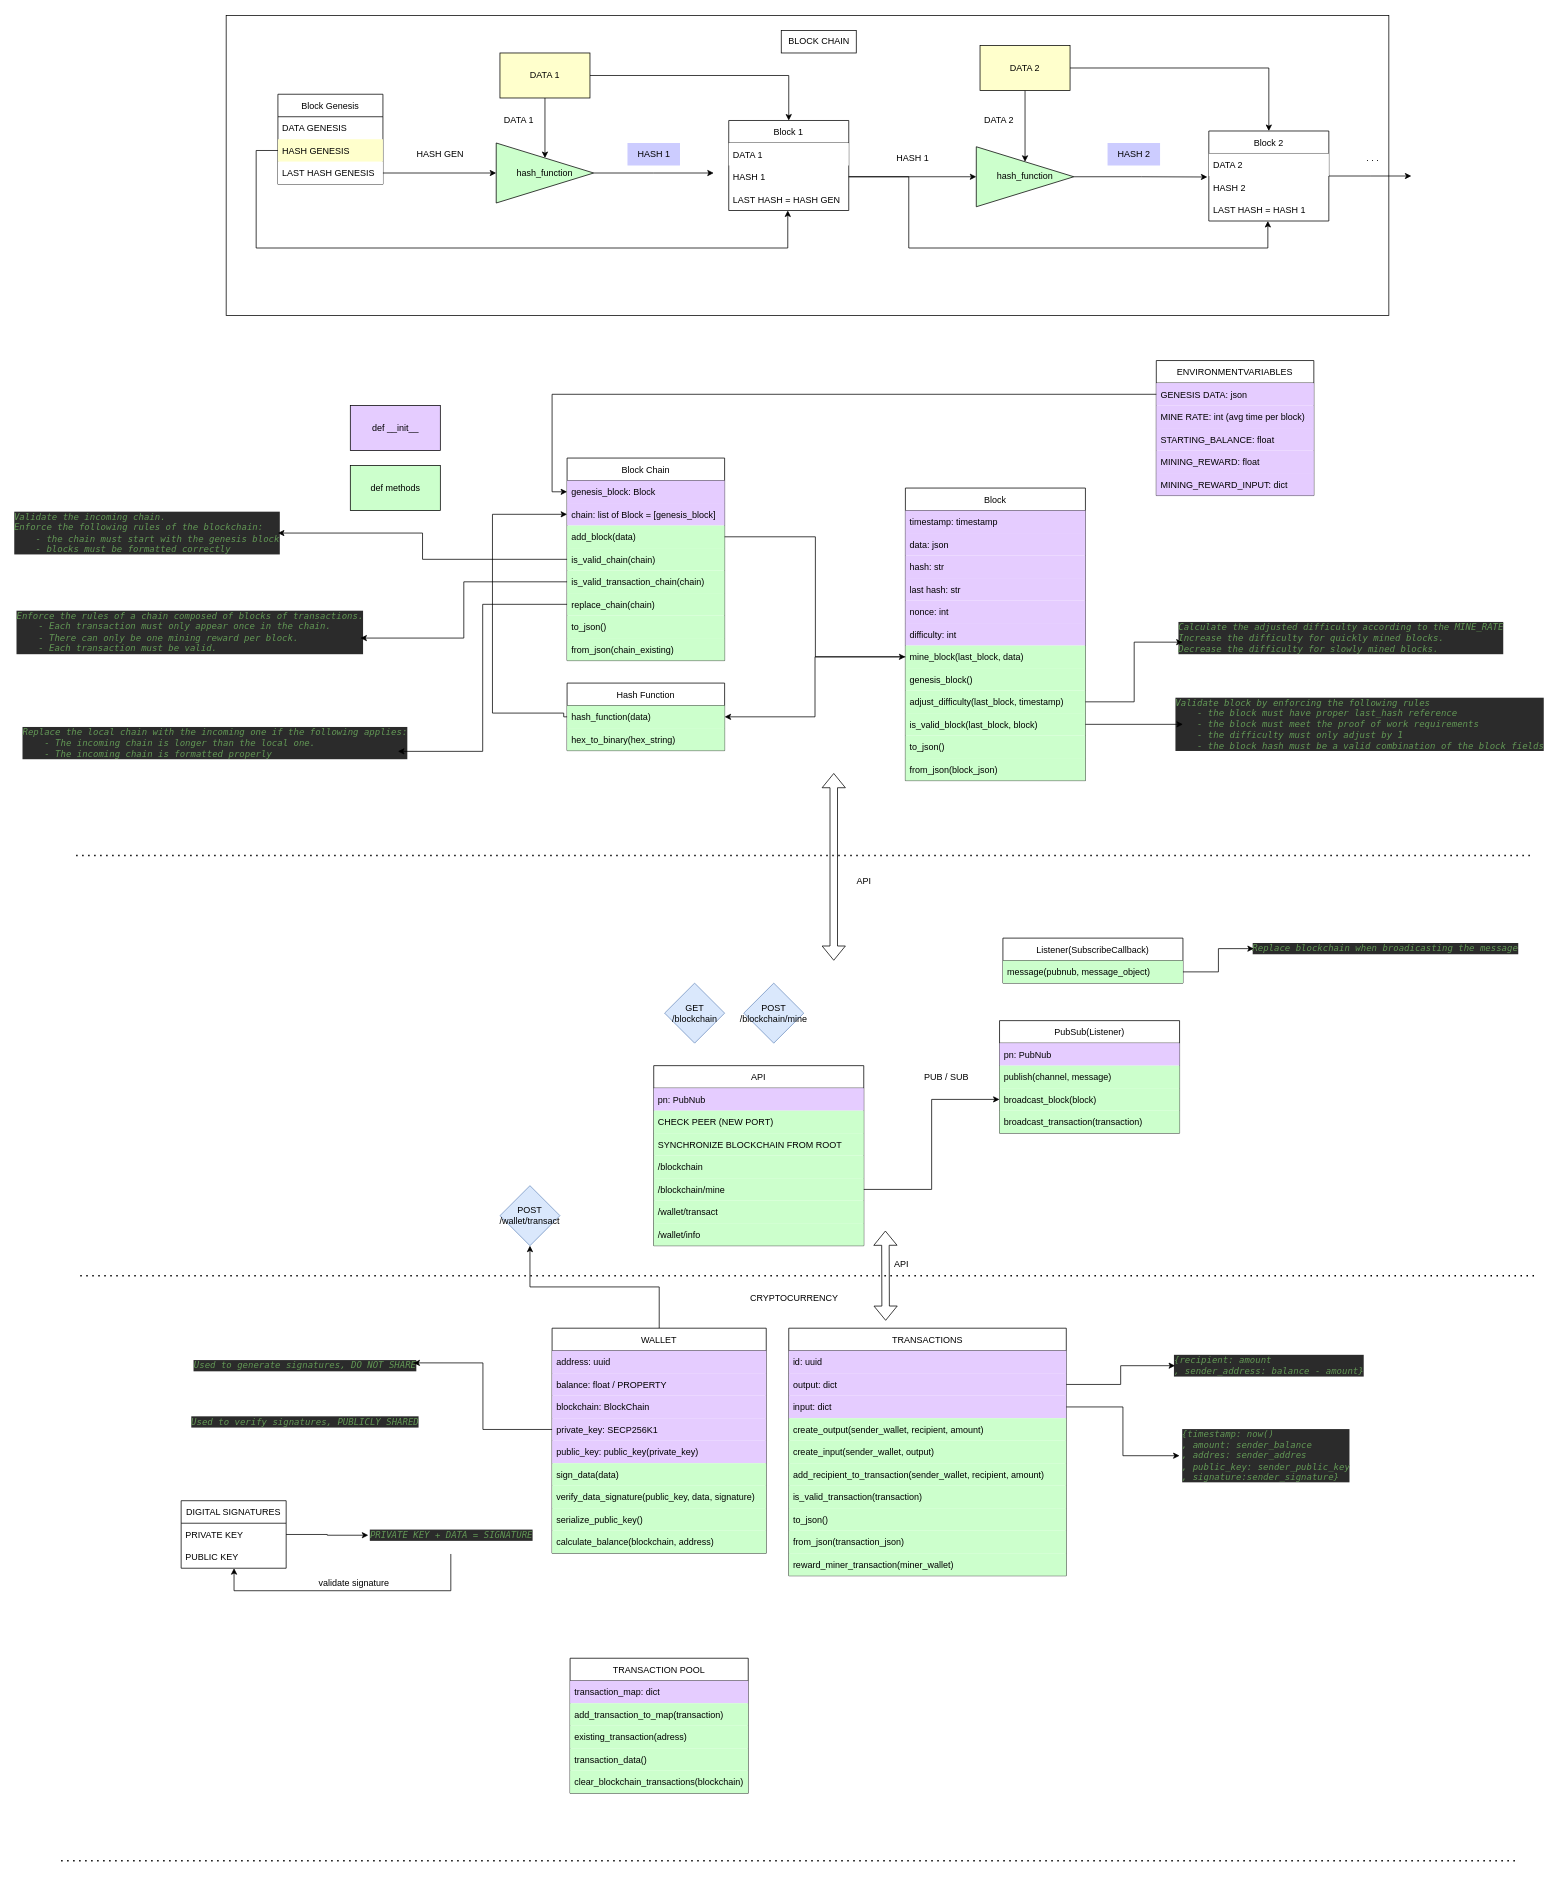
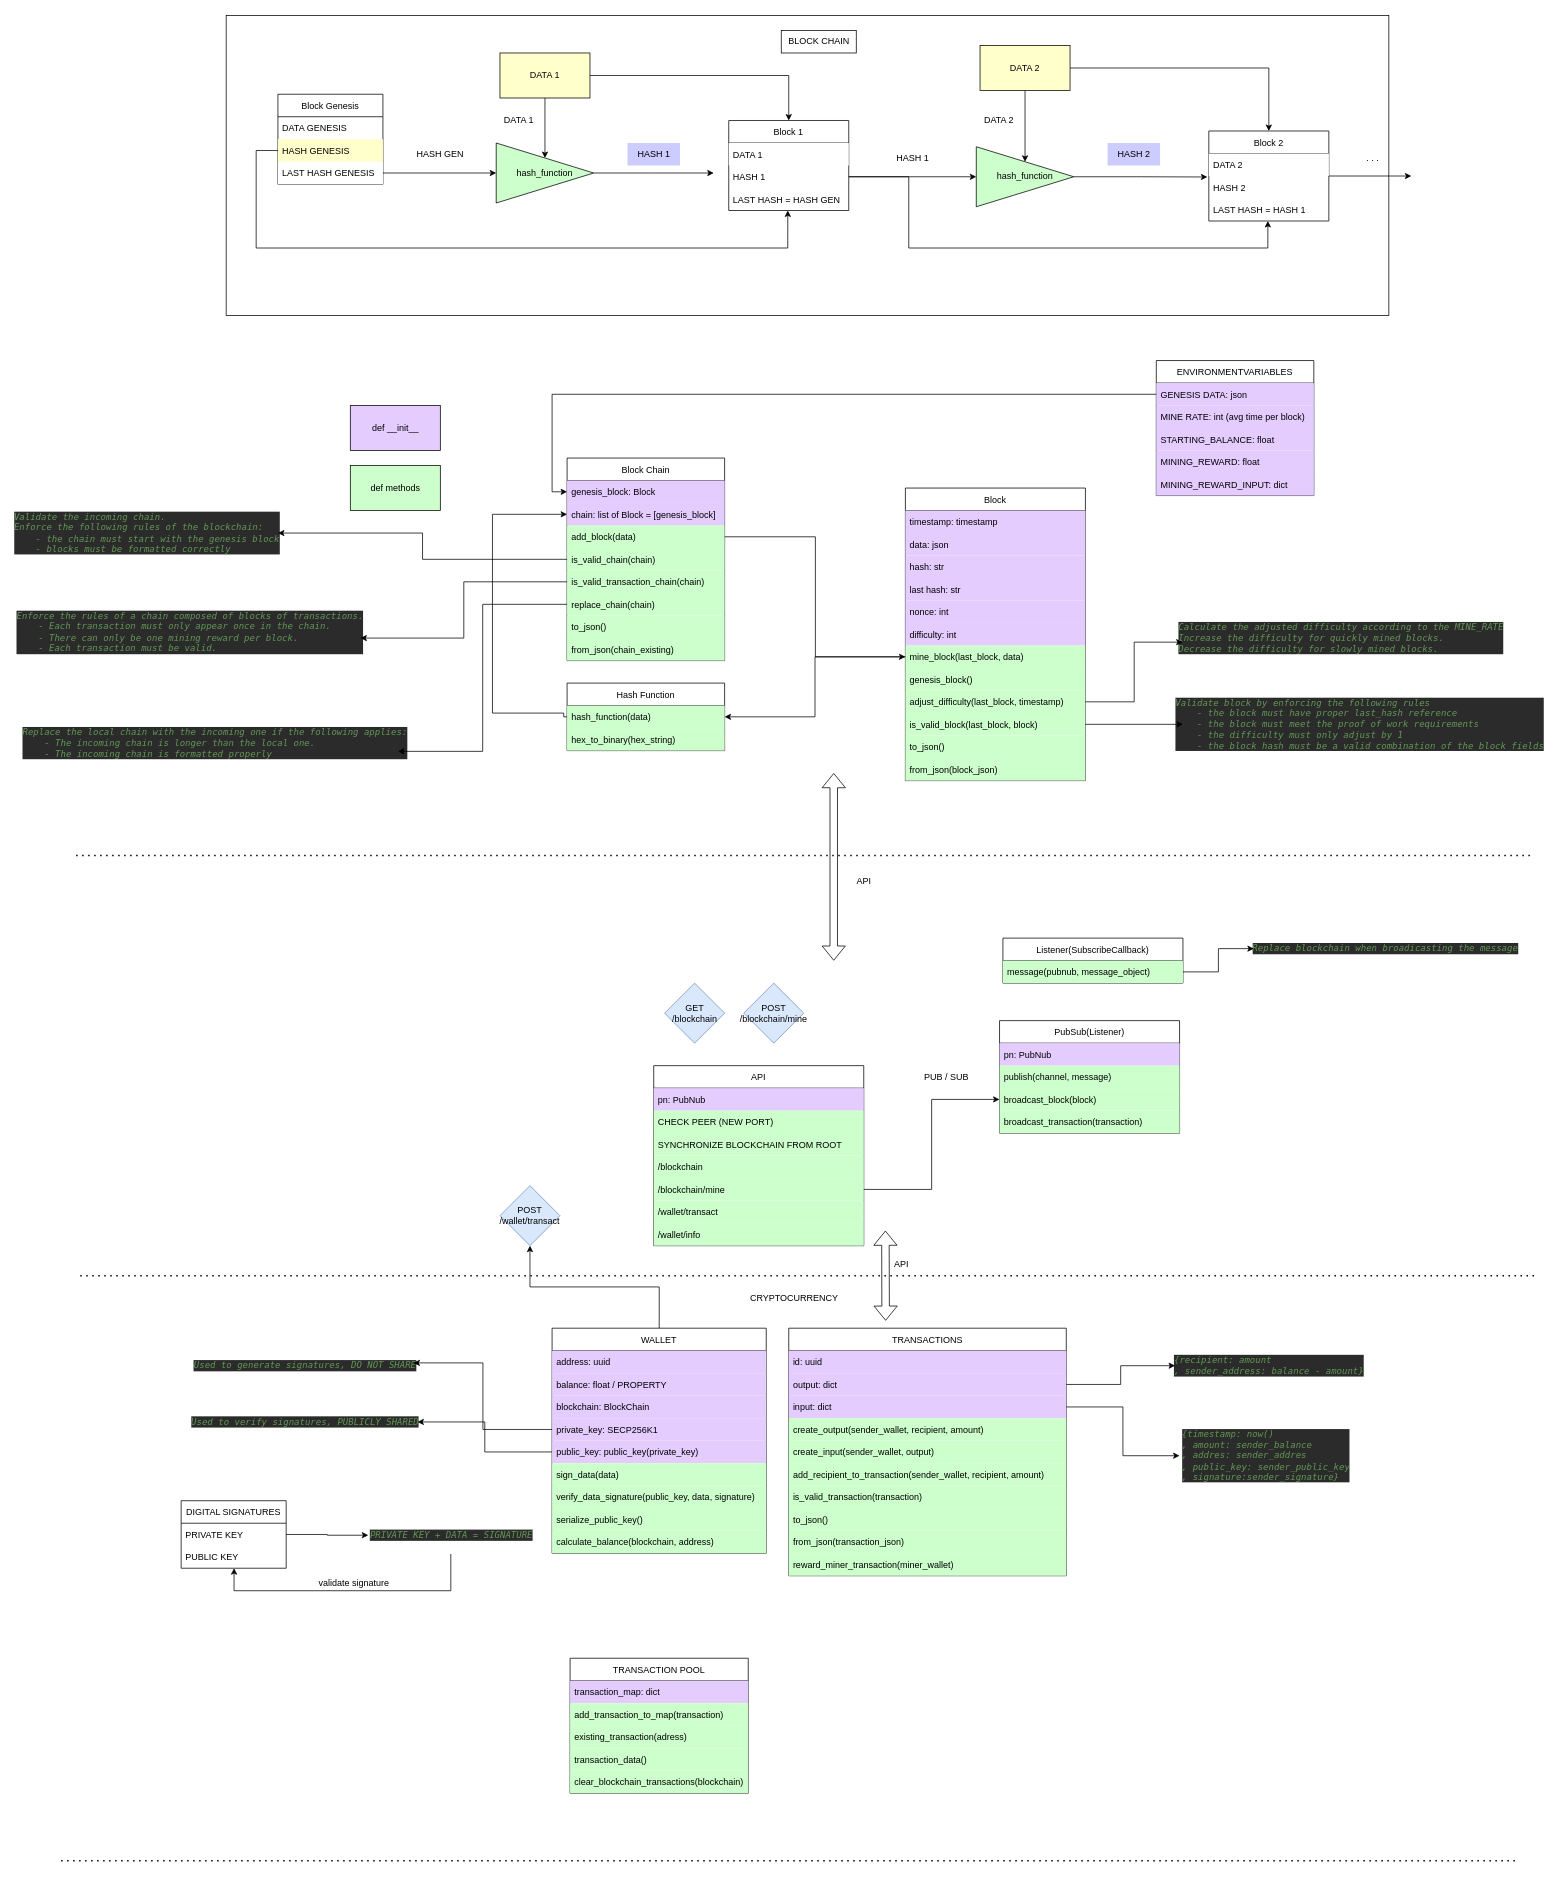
none -> (485, 1438)
